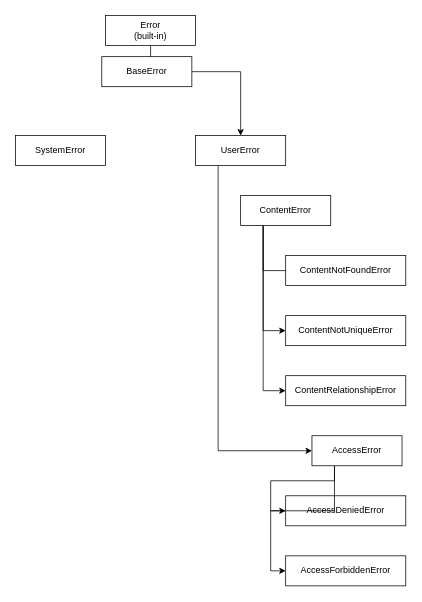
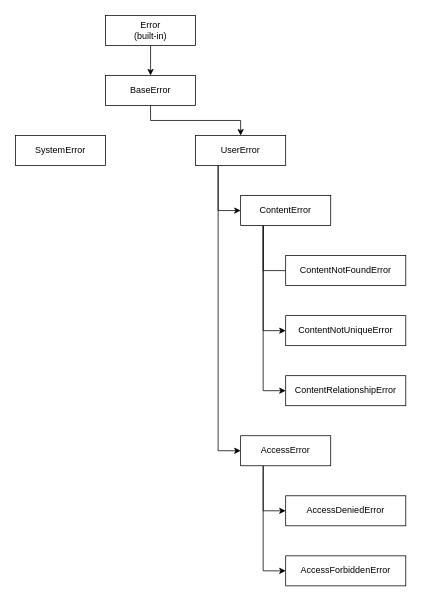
(147, 72) -> (150, 90)
none -> (227, 210)
(357, 450) -> (285, 450)
